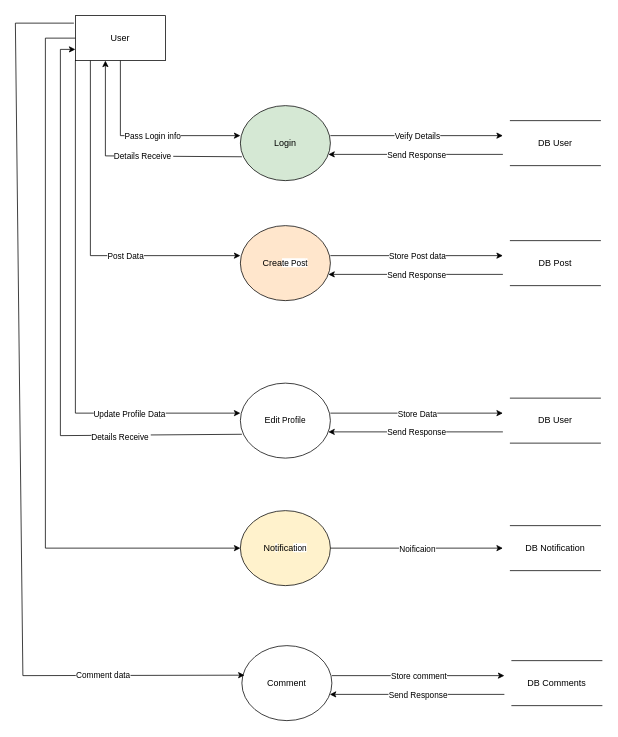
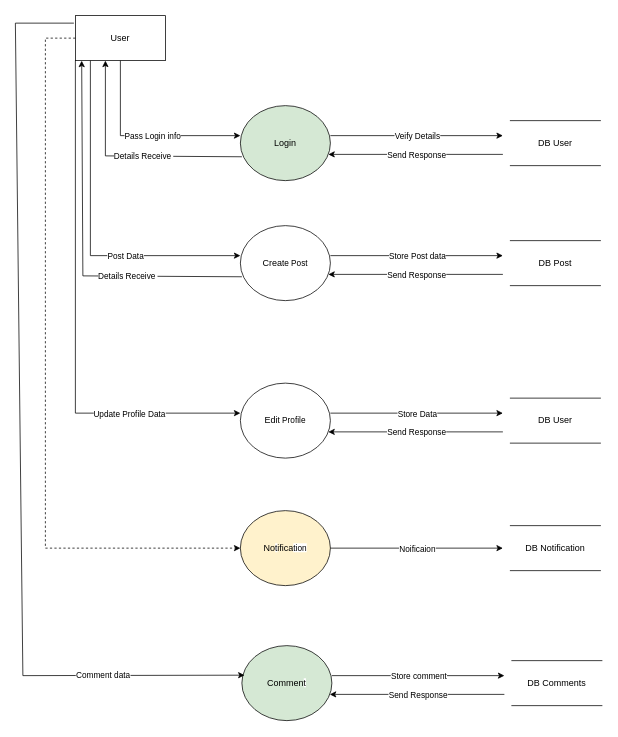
(285, 263) -> (285, 263)
none -> (170, 276)
(60, 281) -> none
(45, 373) -> (45, 373)
(287, 683) -> (287, 683)
